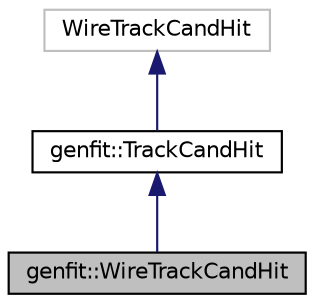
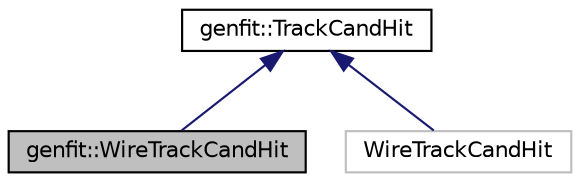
(157, 102) -> (391, 98)
